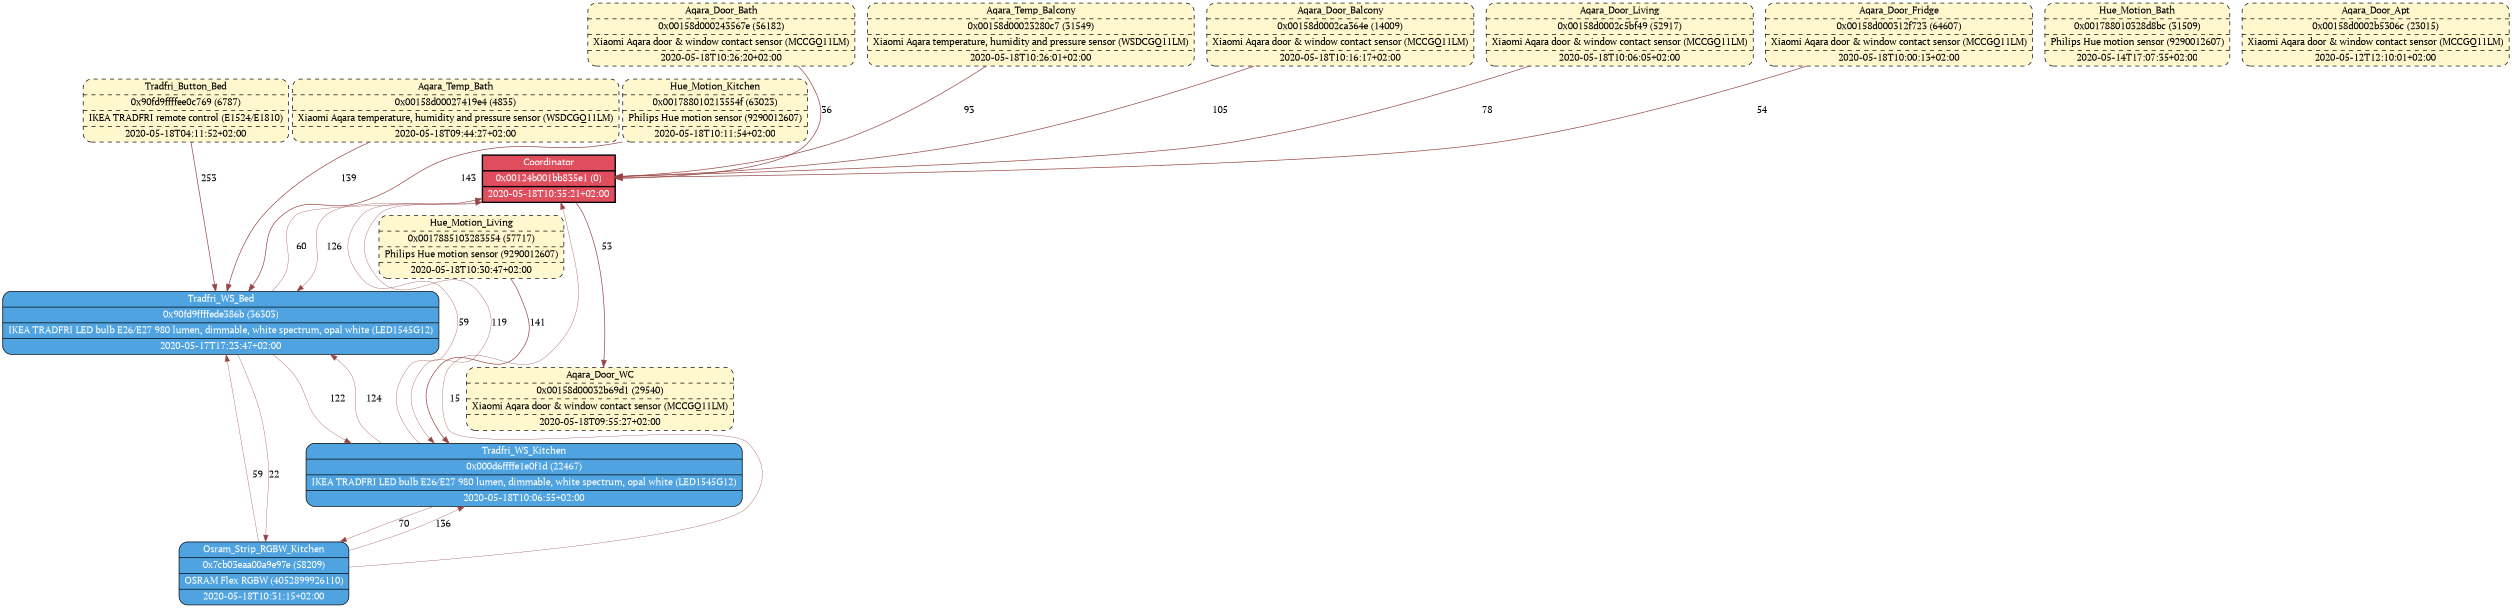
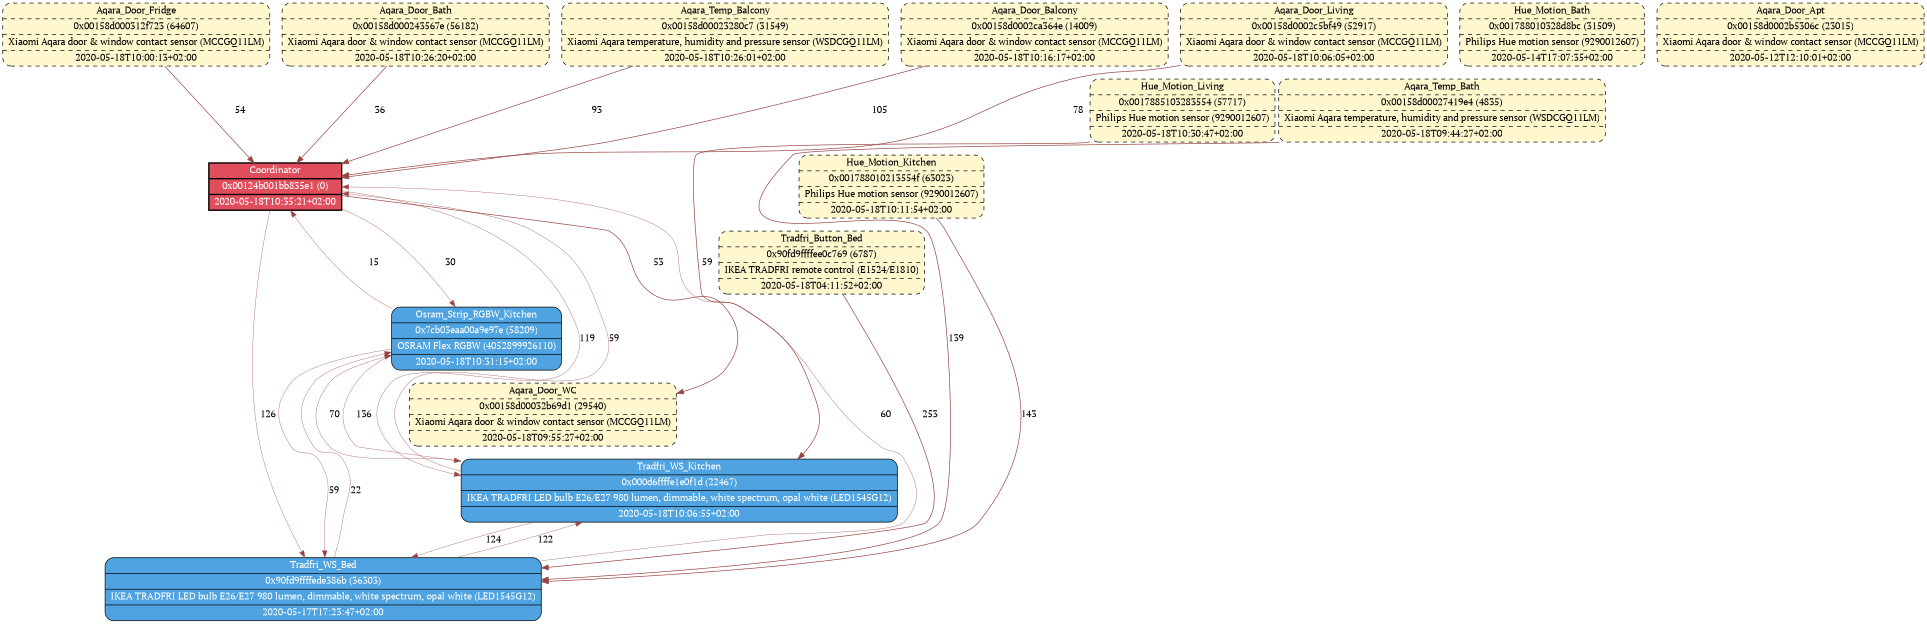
none -> (403, 247)
(538, 323) -> (707, 263)
